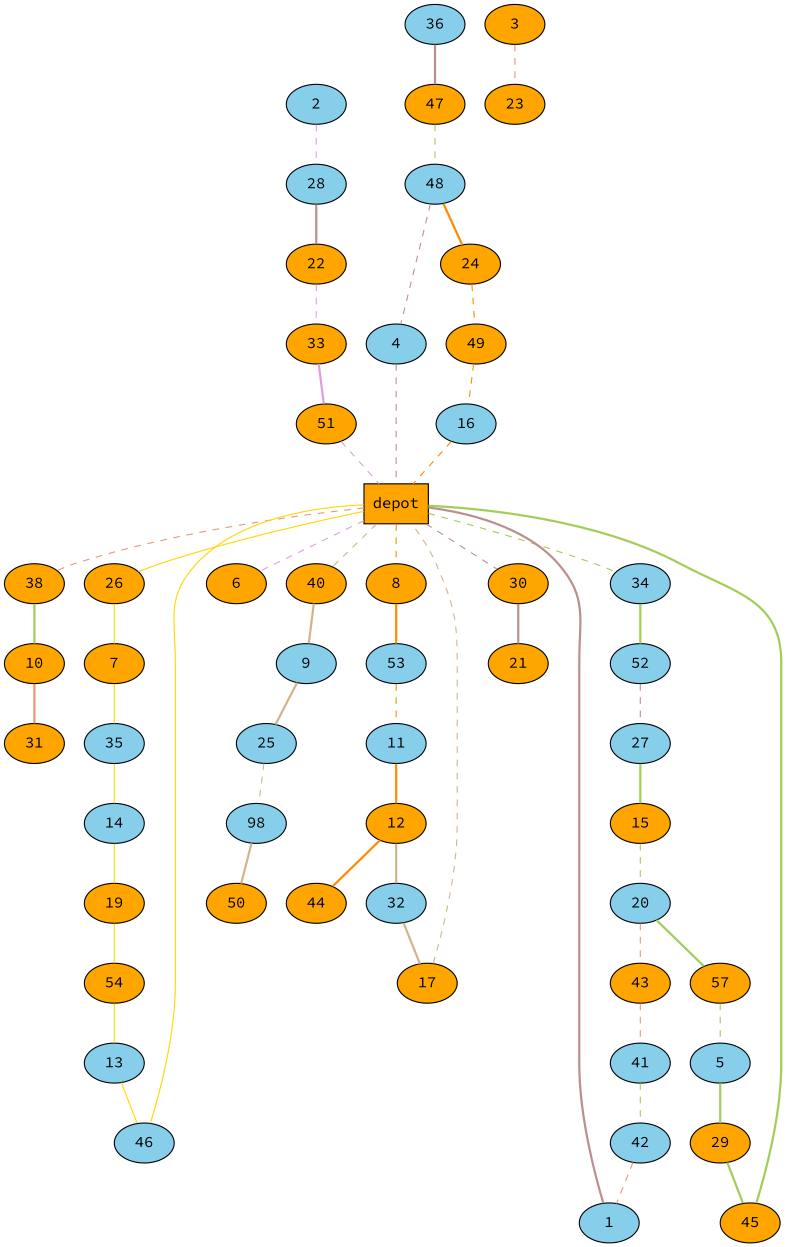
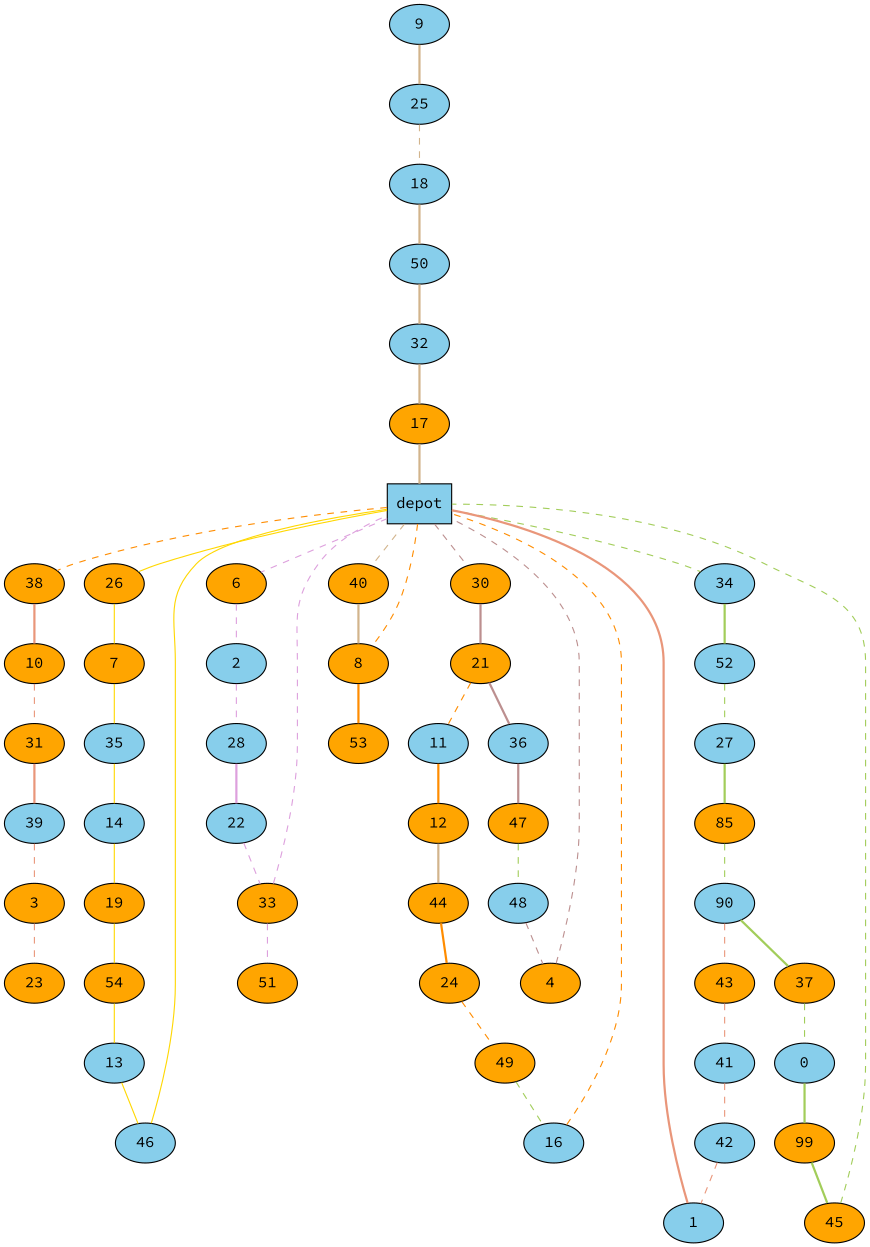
(316, 224) -> (236, 784)
(453, 224) -> (444, 943)
(316, 264) -> (236, 823)
(396, 344) -> (550, 983)
(321, 384) -> (267, 943)
(471, 384) -> (529, 1103)
(360, 463) -> (297, 680)
(396, 504) -> (419, 504)
(209, 531) -> (220, 530)
(311, 623) -> (358, 624)
(34, 624) -> (34, 624)
none -> (236, 624)
(396, 664) -> (358, 744)
none -> (499, 703)
(34, 704) -> (34, 704)
(396, 704) -> (459, 704)
(640, 704) -> (725, 704)
(781, 728) -> (866, 698)
(457, 740) -> (419, 464)
(579, 810) -> (664, 794)
none -> (34, 823)
(256, 823) -> (419, 184)
(640, 823) -> (725, 823)
(356, 863) -> (438, 863)
(396, 863) -> (419, 304)
(236, 903) -> (419, 264)
(640, 903) -> (725, 903)
(720, 983) -> (805, 983)
(720, 1063) -> (805, 1063)
(640, 1103) -> (725, 1103)
(720, 1143) -> (805, 1143)
